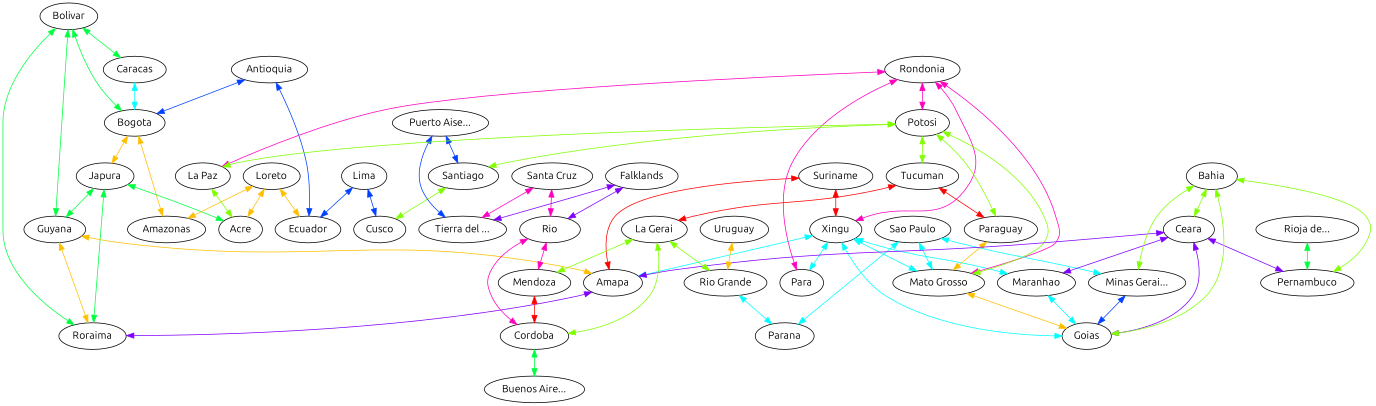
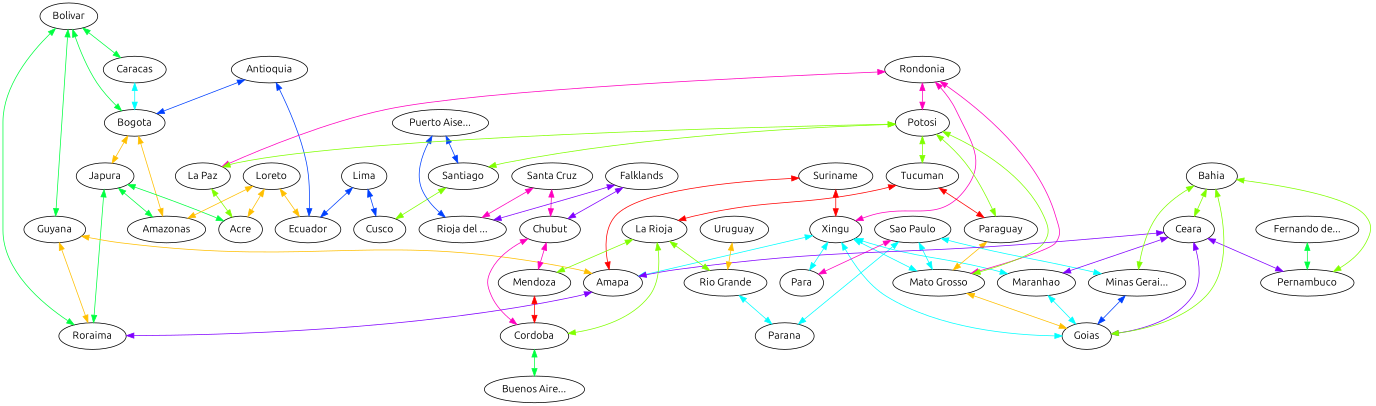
(799, 151) -> (846, 261)
(80, 203) -> (136, 203)
(463, 229) -> (463, 229)
(550, 229) -> (550, 229)
(654, 229) -> (654, 229)
(1307, 229) -> (1307, 229)
